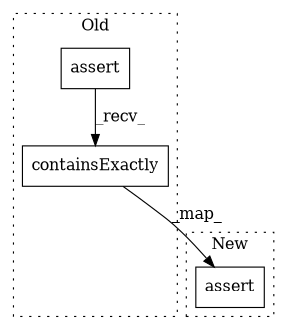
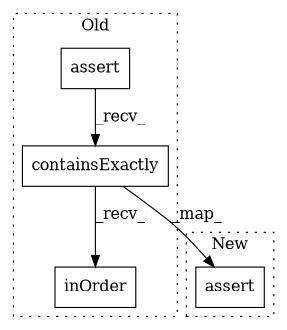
none -> (95, 287)
